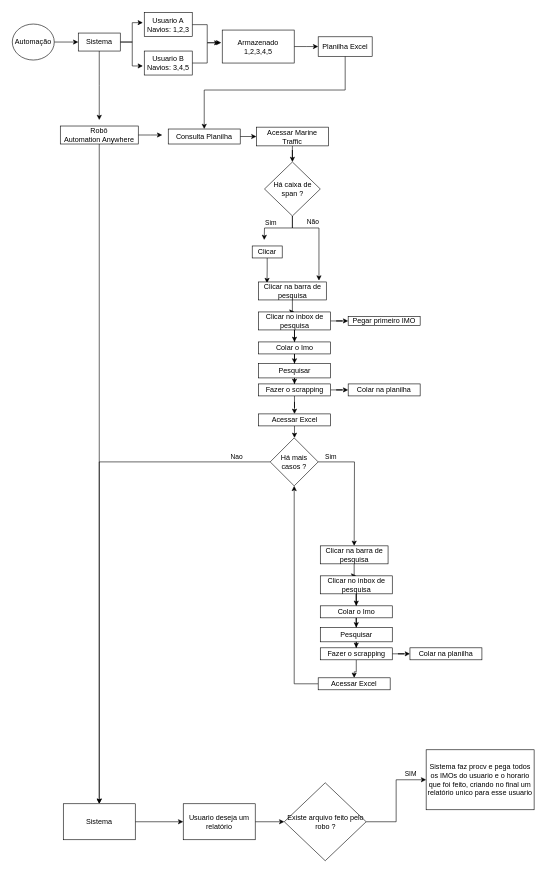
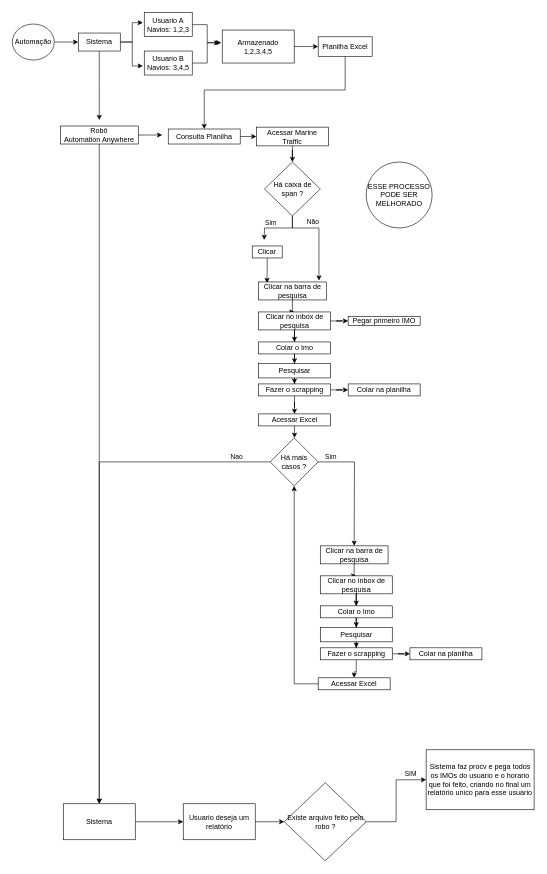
none -> (399, 195)
